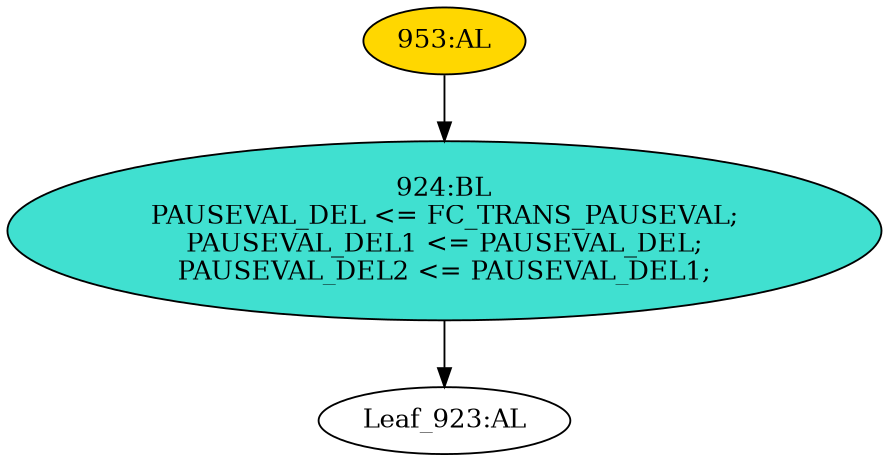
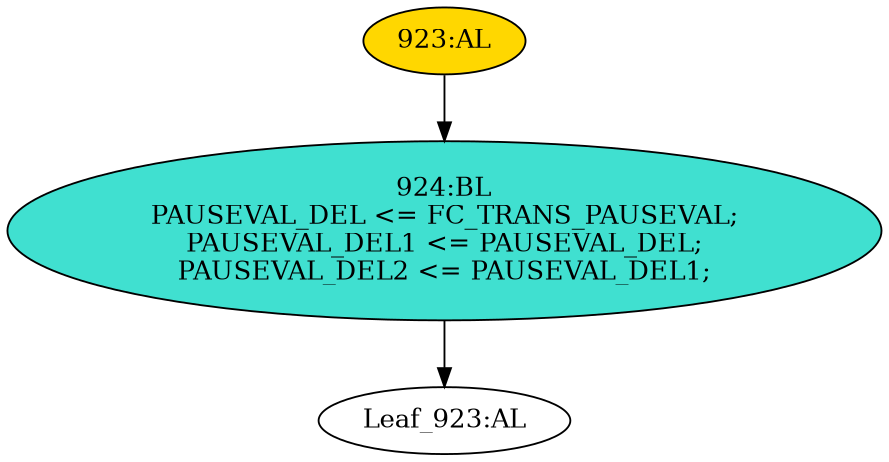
(444, 41) -> (444, 41)
